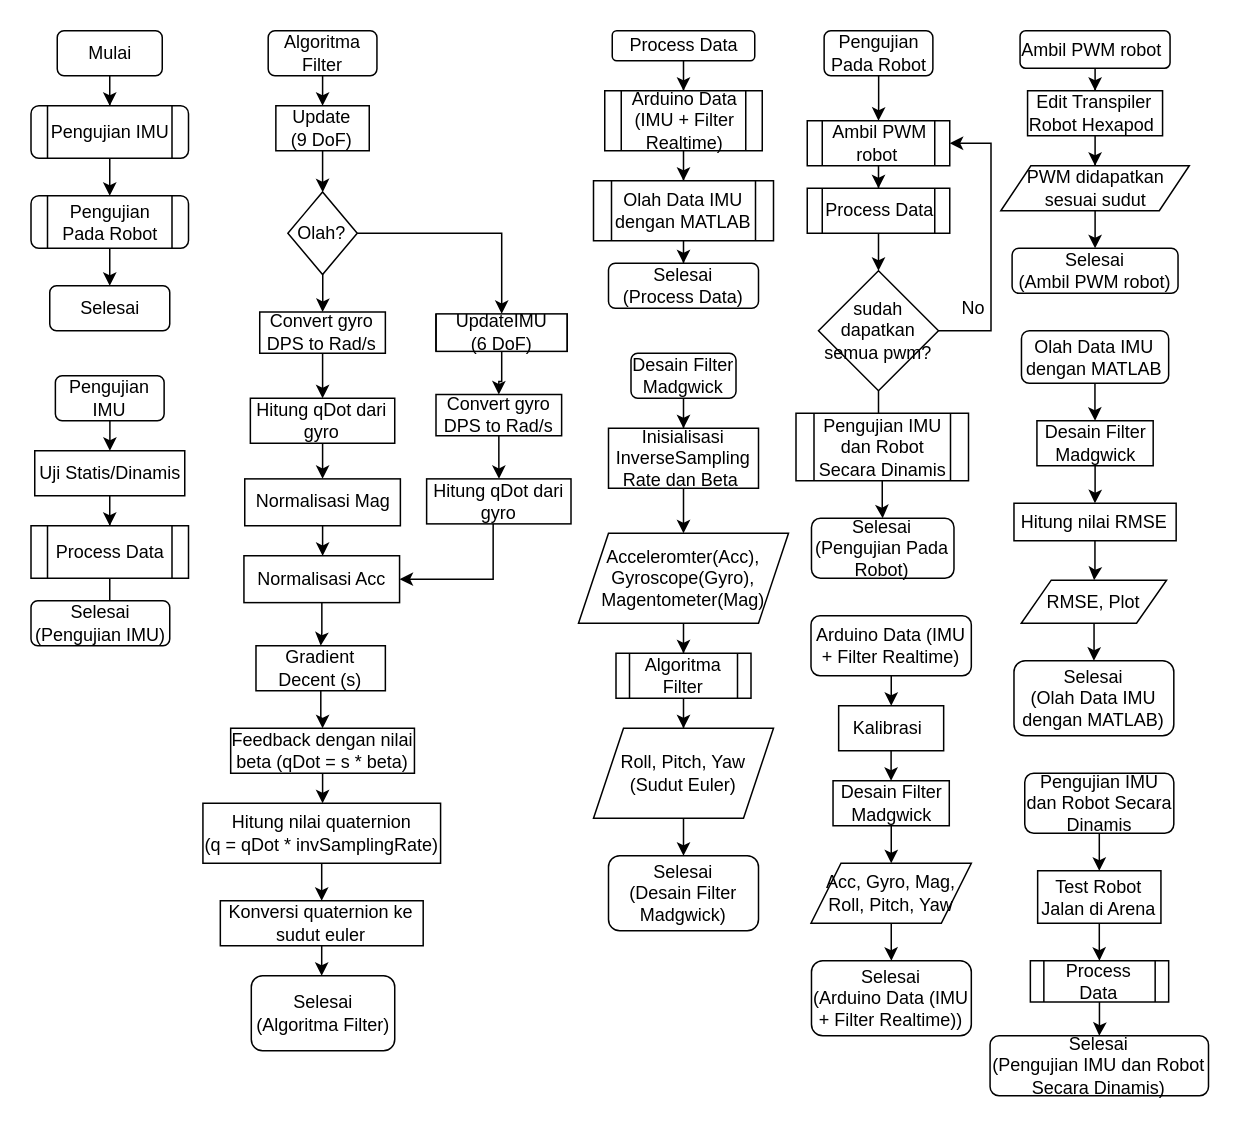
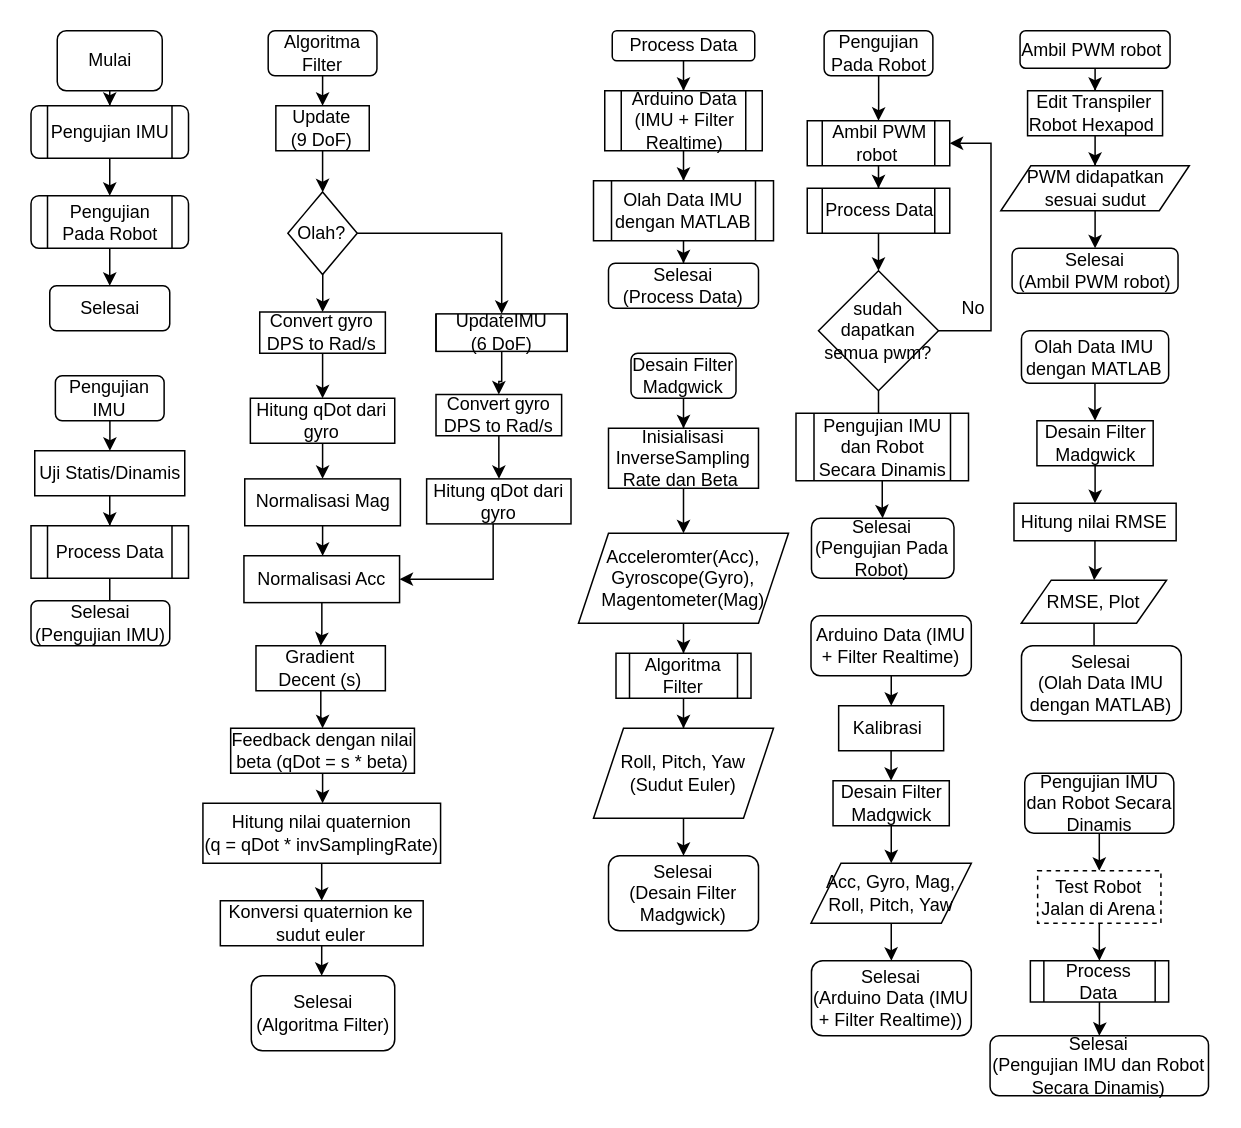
(110, 53) -> (110, 61)
(1094, 698) -> (1101, 683)
(1099, 897) -> (1099, 897)
